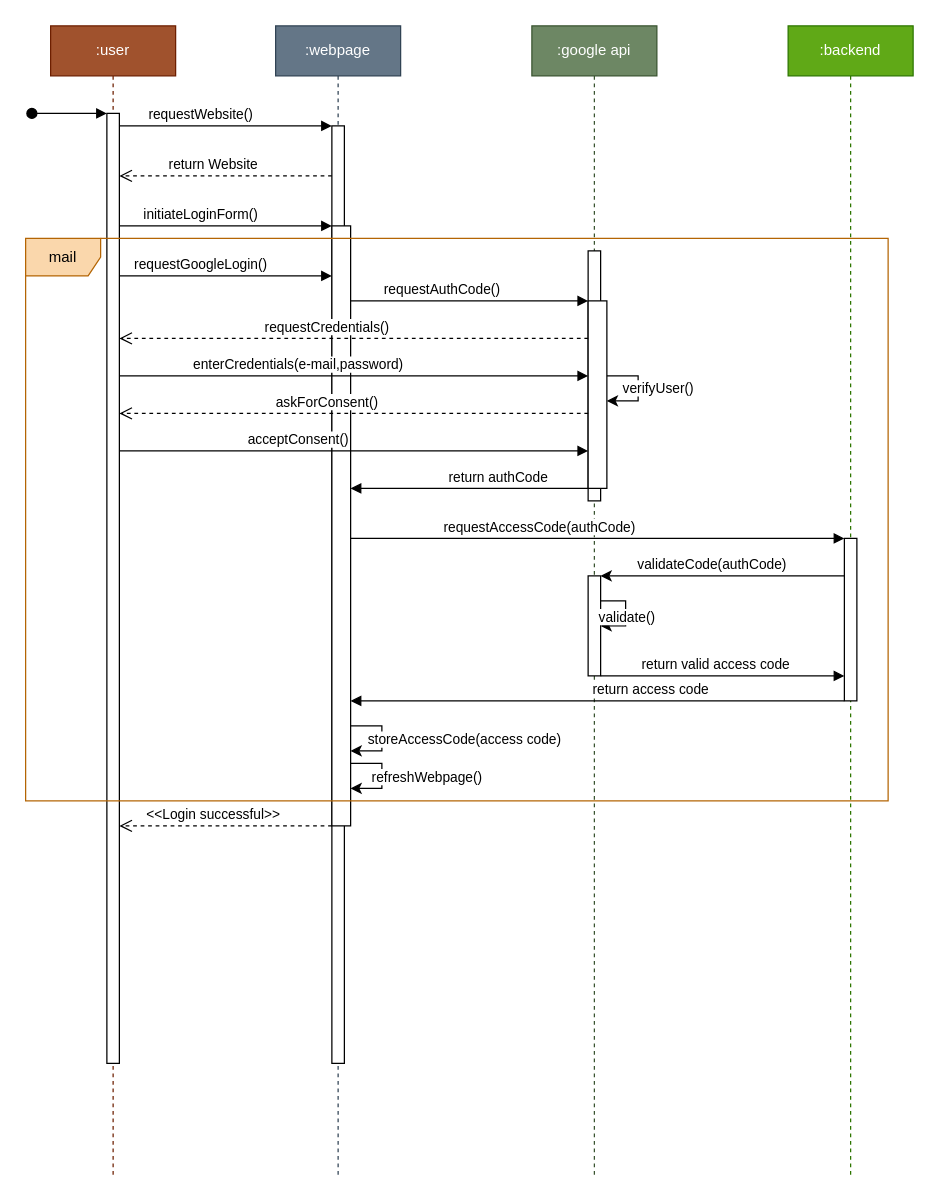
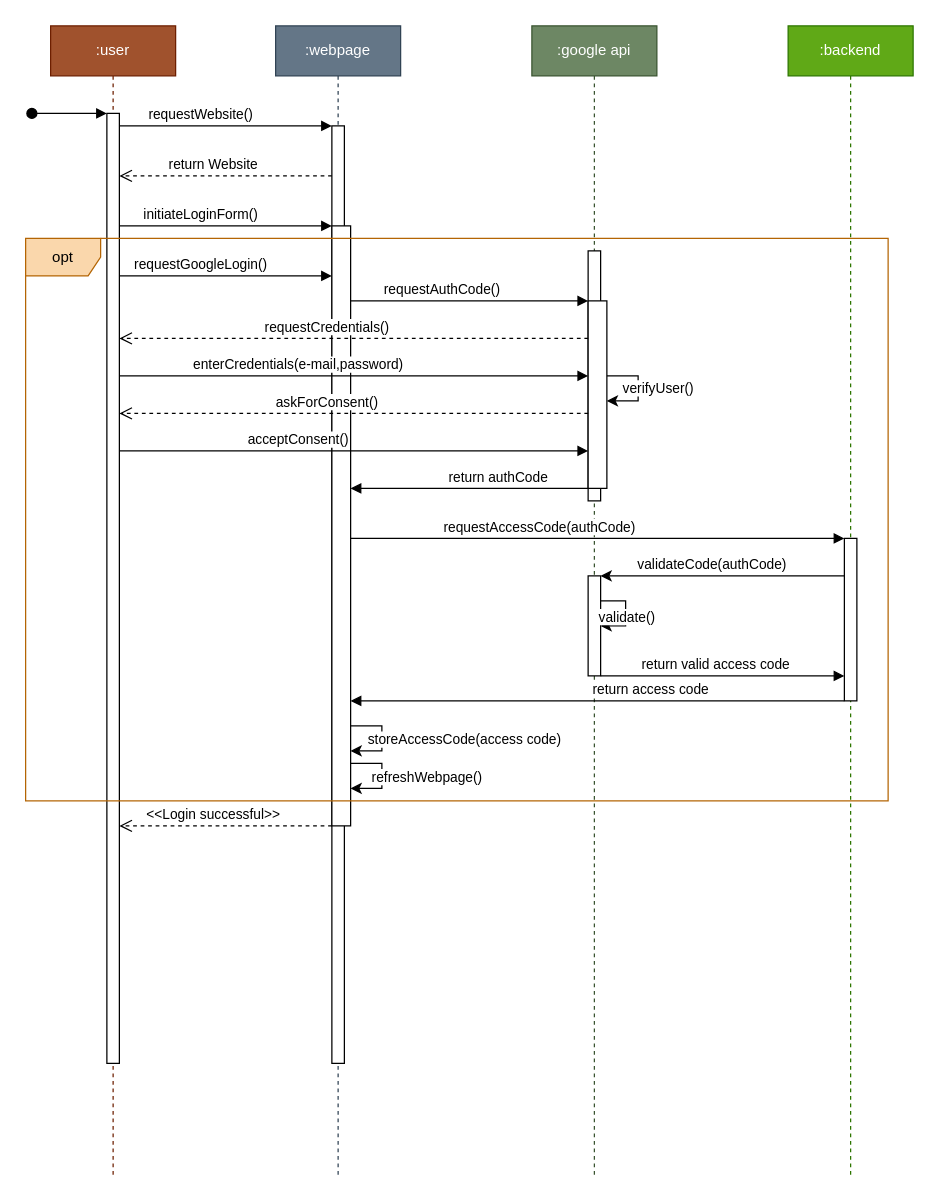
(63, 257) -> (63, 257)
